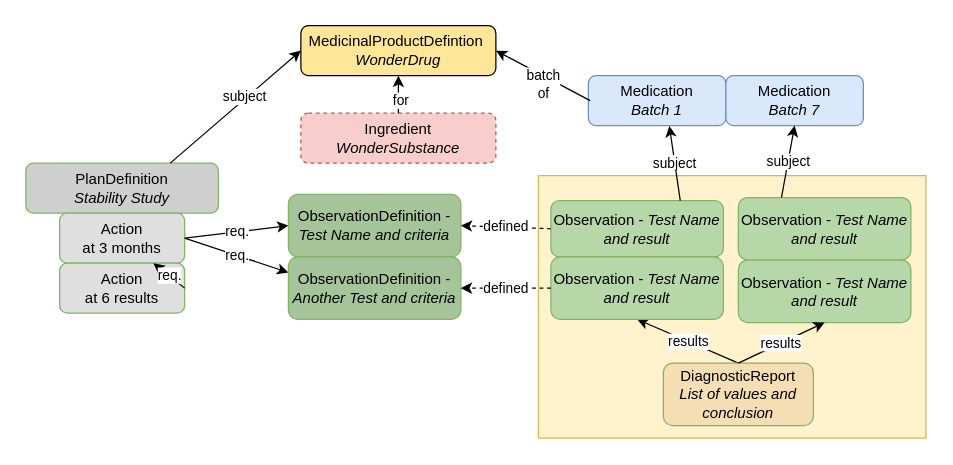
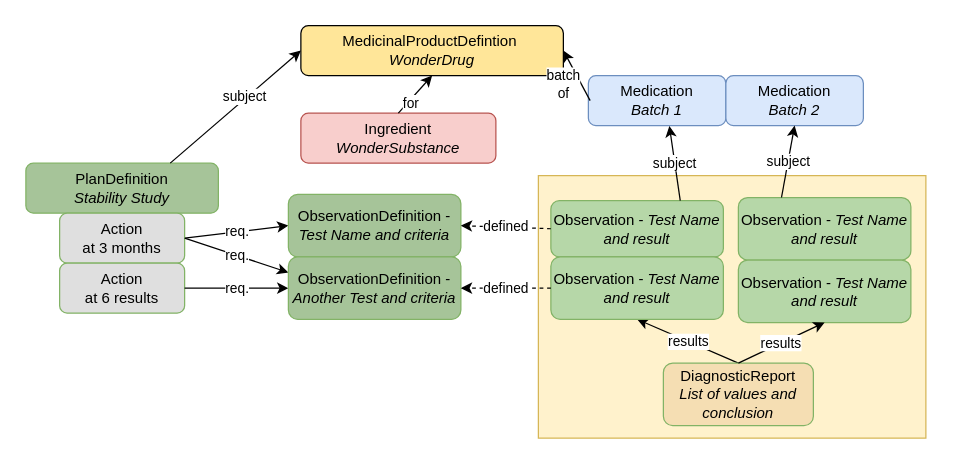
(398, 51) -> (432, 51)
(794, 101) -> (794, 101)
(398, 138) -> (398, 138)
(122, 188) -> (122, 188)
(172, 278) -> (232, 288)
